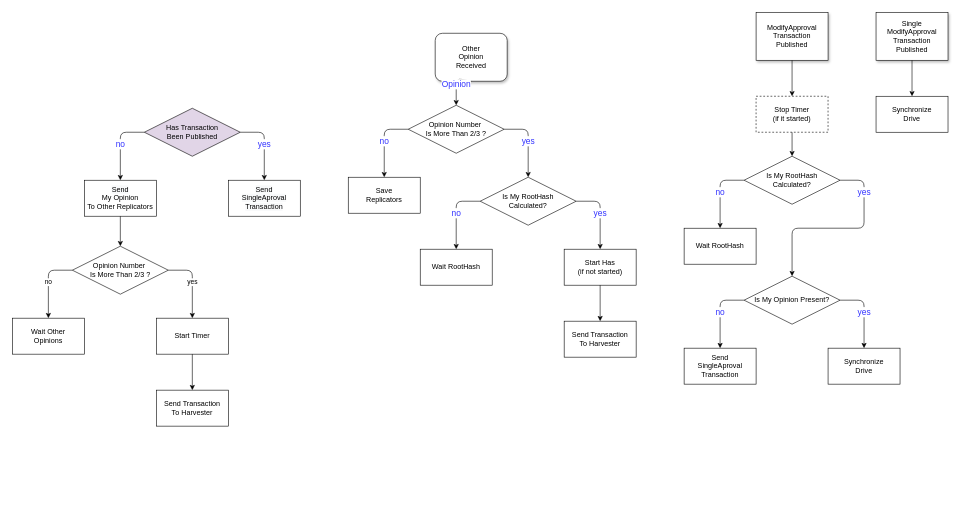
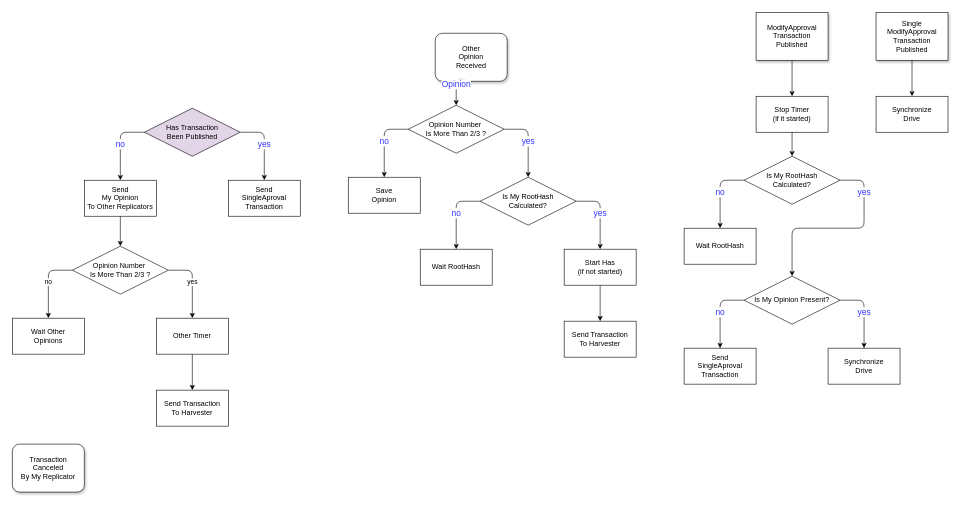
(792, 114) -> (792, 114)
(384, 195) -> (384, 195)
(192, 336) -> (192, 336)
none -> (48, 468)
